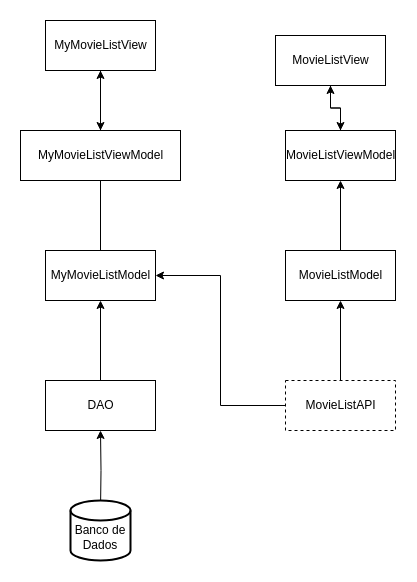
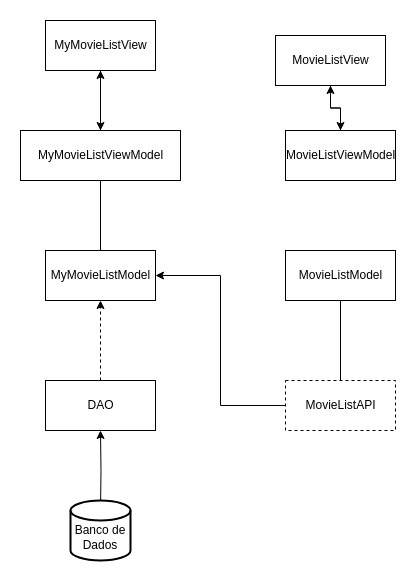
(341, 219) -> none
(341, 308) -> (341, 306)
(101, 343) -> (101, 343)
